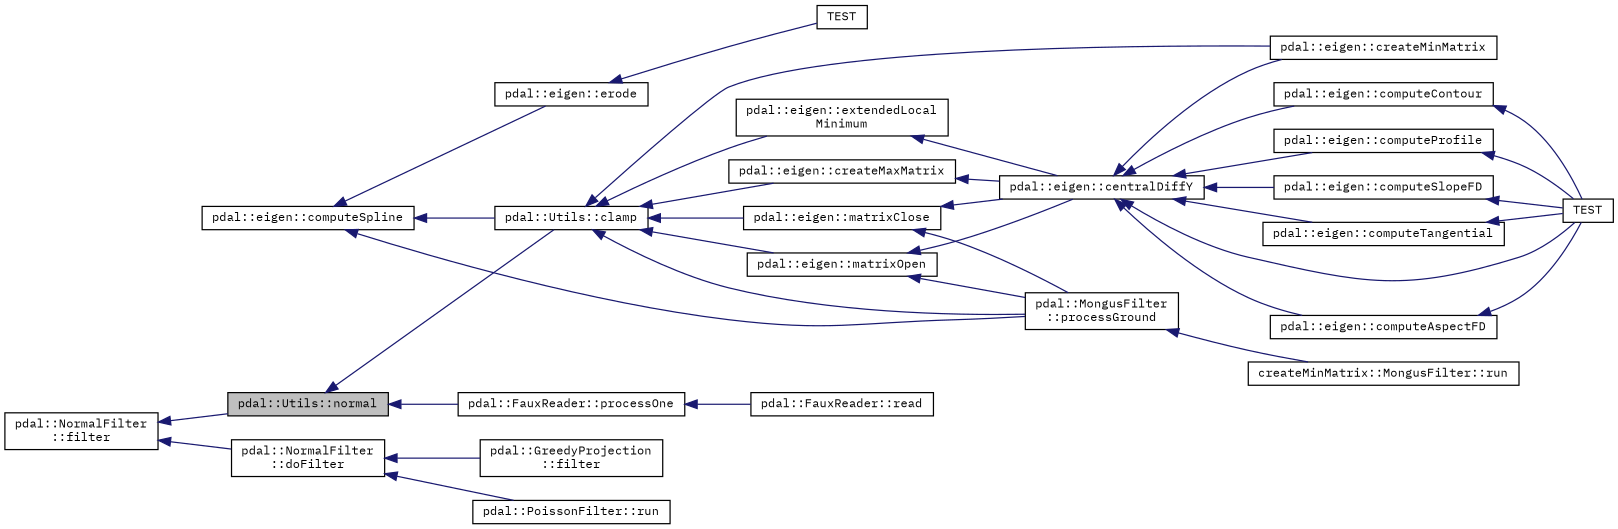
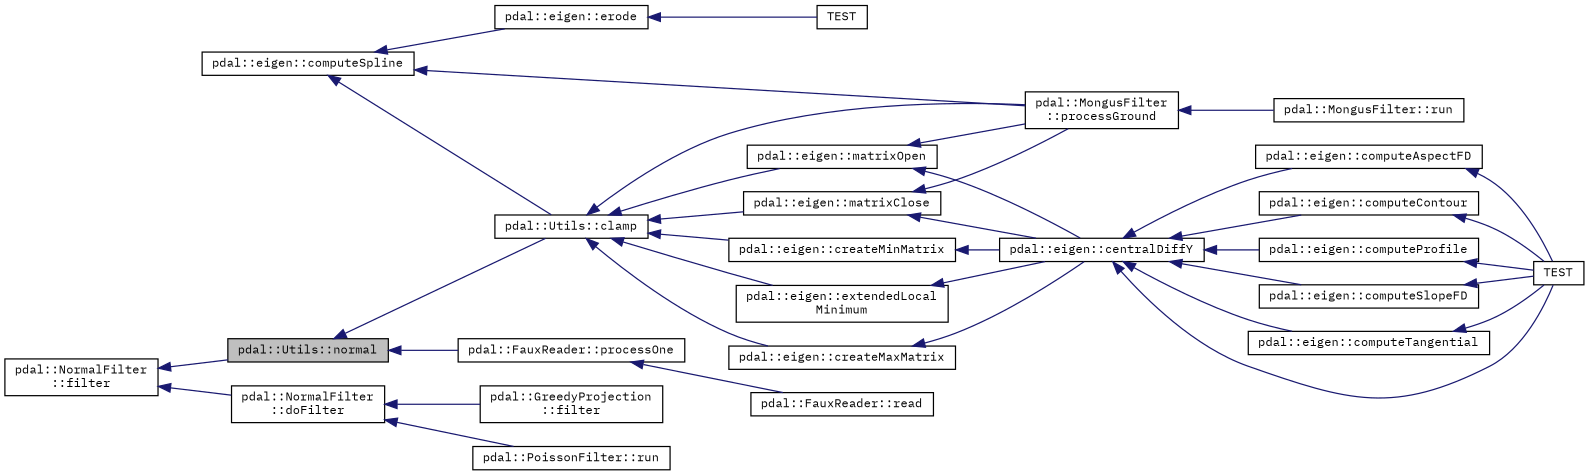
(1195, 103) -> (984, 250)
(1384, 374) -> (1369, 110)
